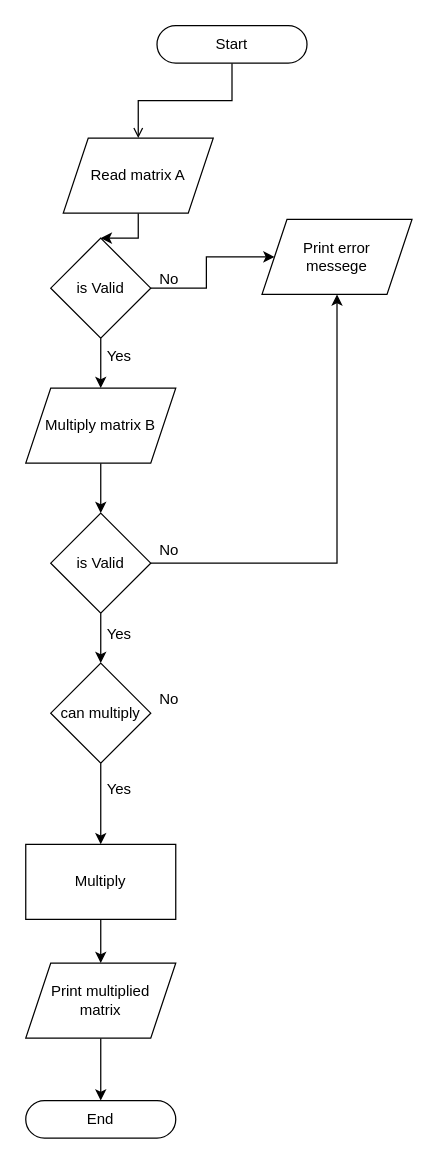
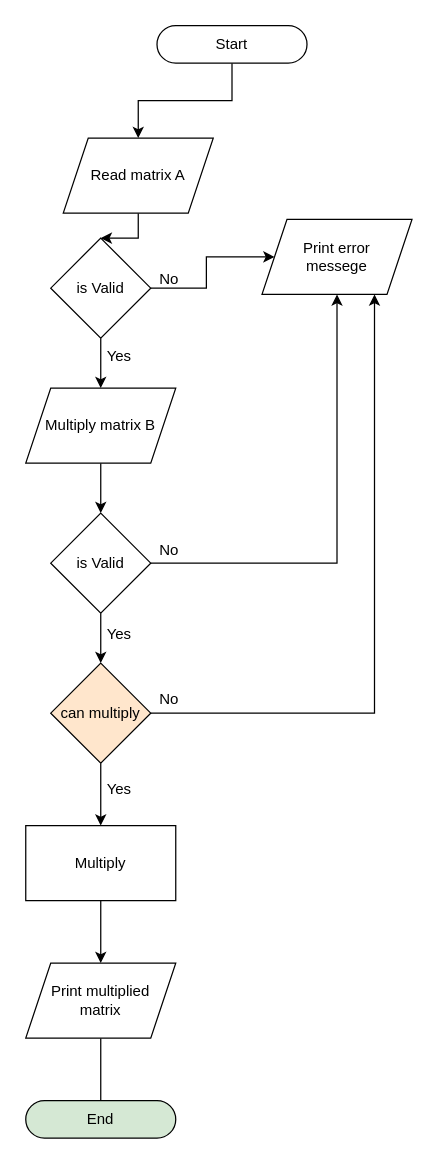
(138, 130) -> (138, 128)
none -> (374, 620)
(101, 713) -> (101, 713)
(101, 882) -> (101, 863)
(101, 1090) -> (101, 1093)
(101, 1119) -> (101, 1119)
